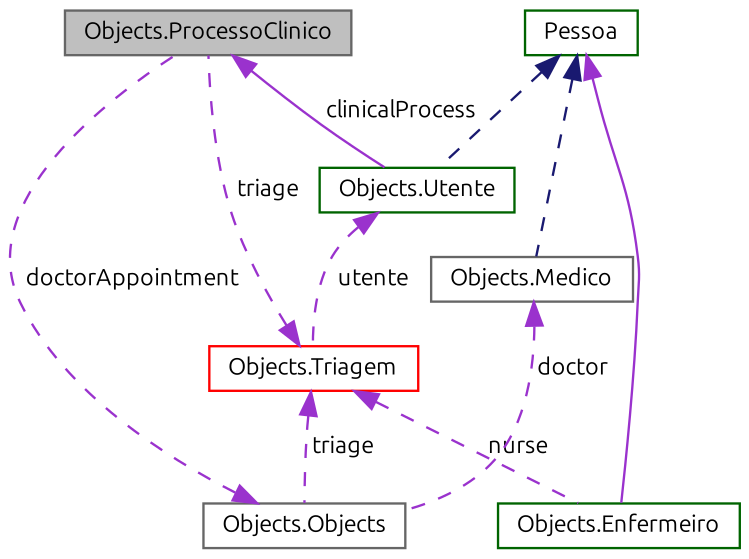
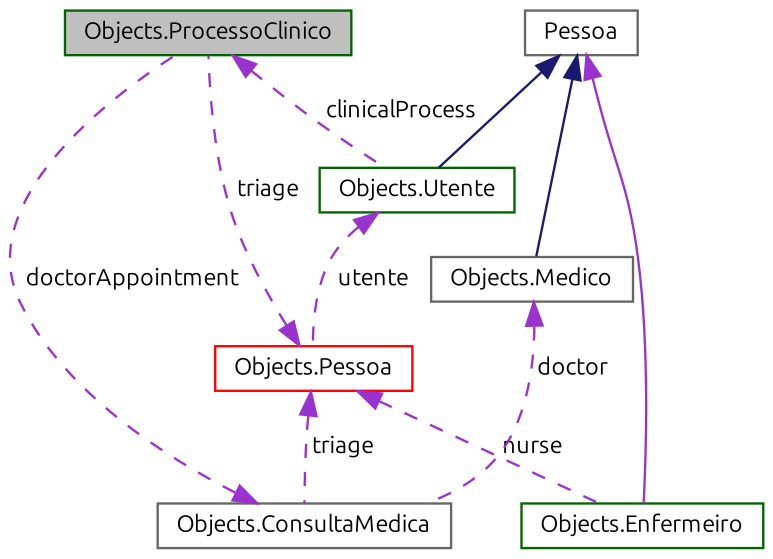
(208, 33) -> (208, 33)
(581, 33) -> (581, 33)
(490, 120) -> (490, 120)
(316, 121) -> (316, 121)
(554, 168) -> (554, 168)
(314, 369) -> (314, 369)
(304, 526) -> (304, 526)
